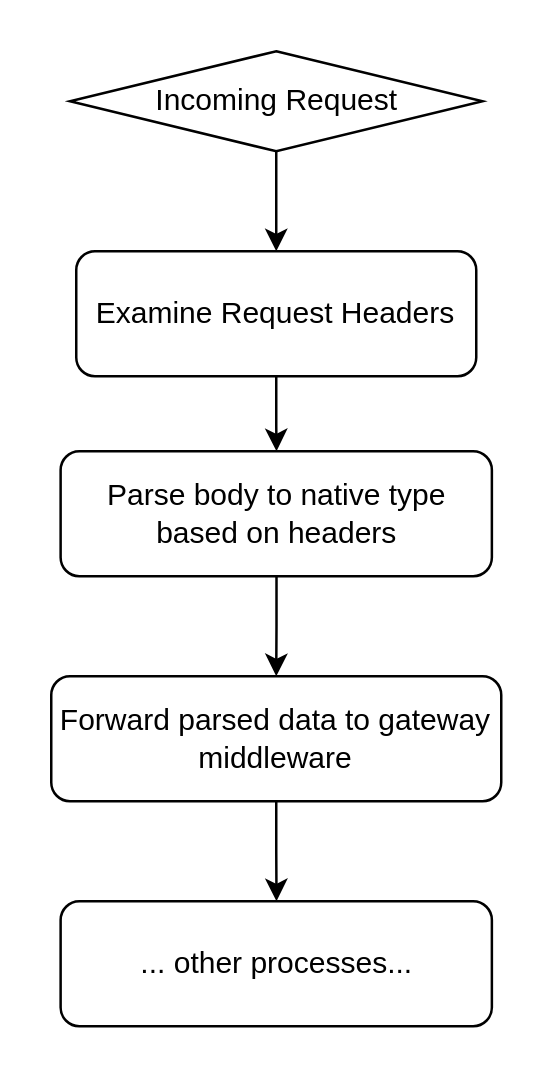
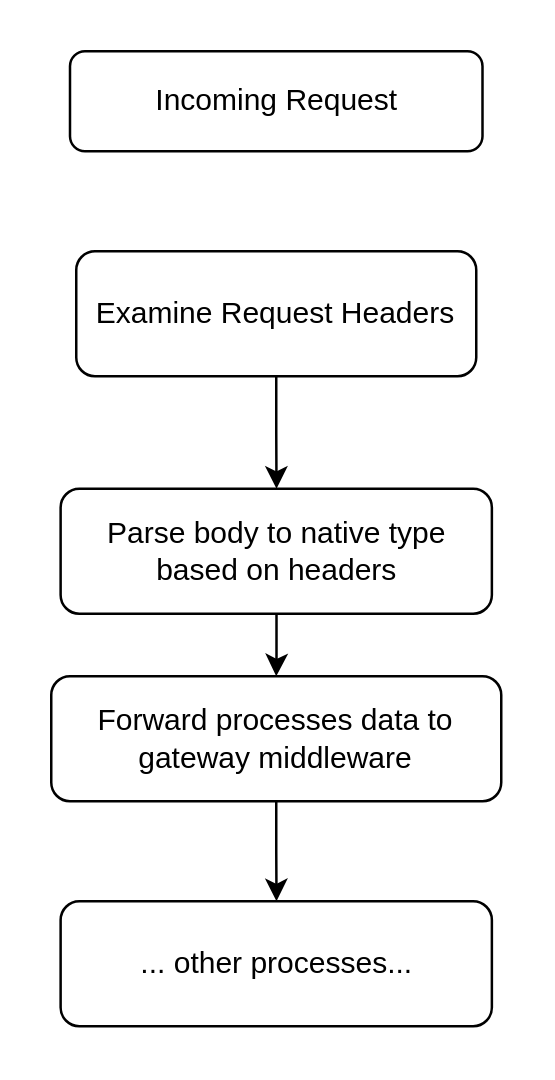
(276, 101) -> (276, 101)
(276, 193) -> none
(276, 514) -> (276, 551)
(276, 739) -> (276, 739)
